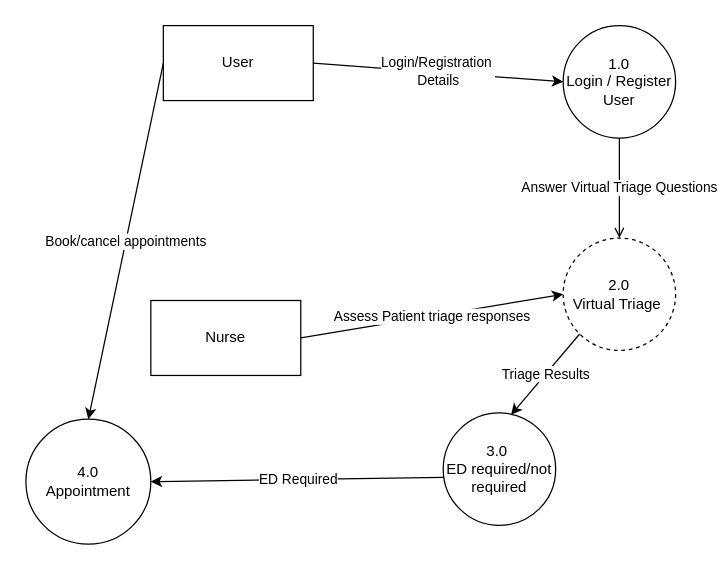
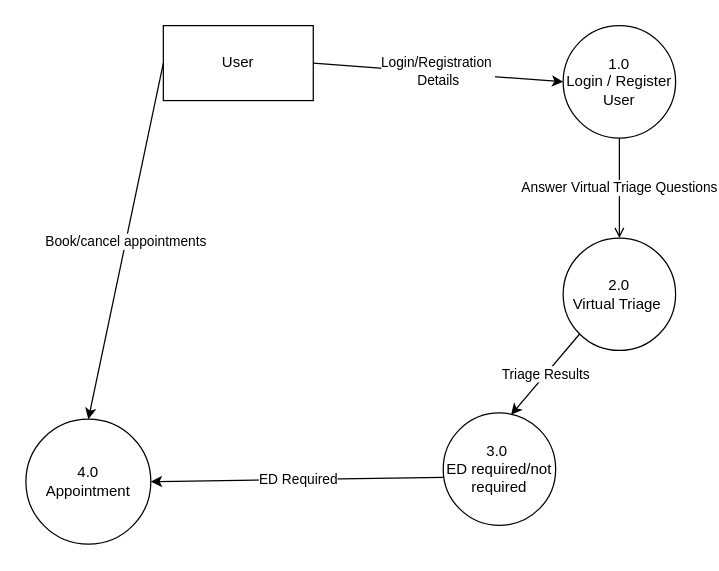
(619, 294) -> (619, 294)
(515, 302) -> none
(226, 338) -> none
